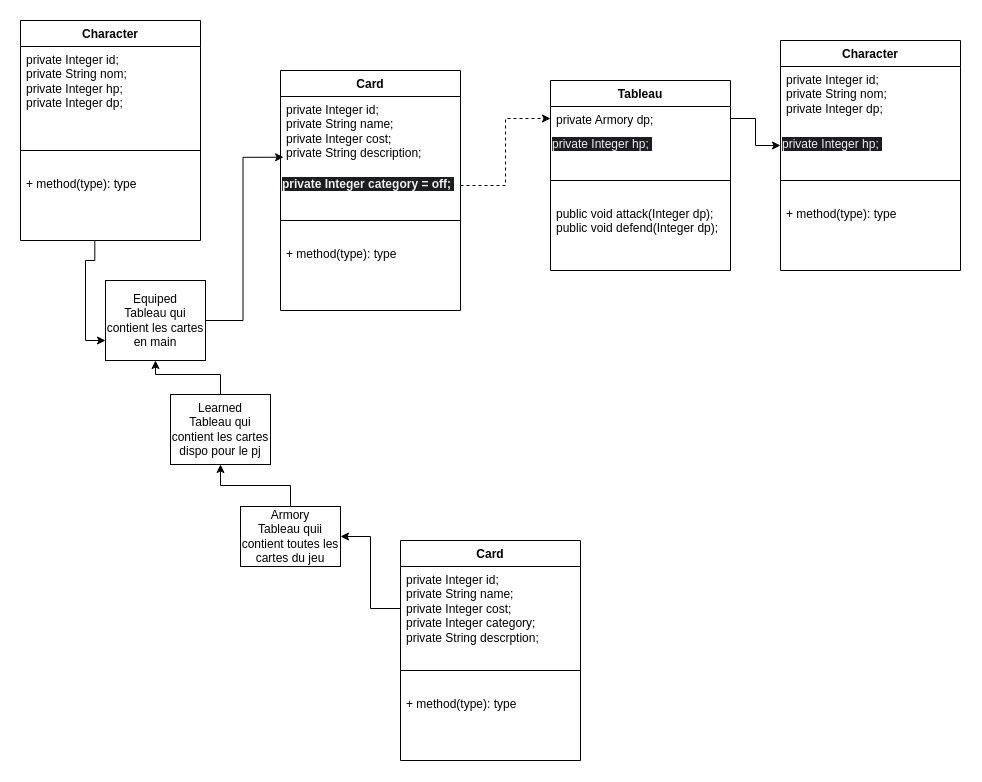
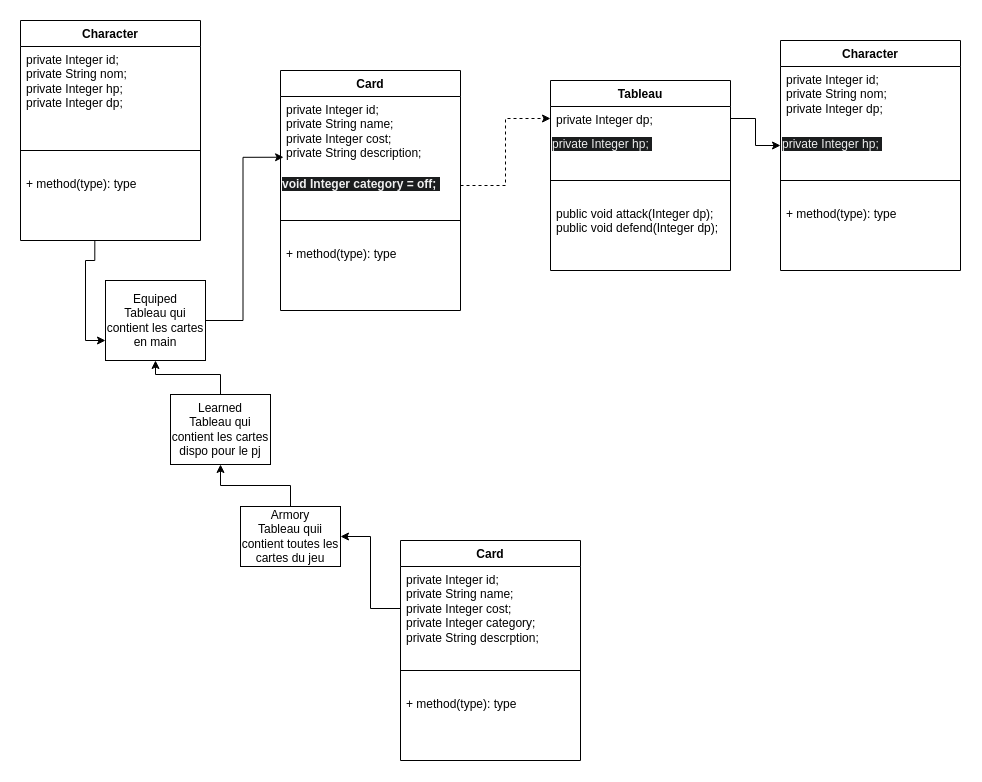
(611, 121) -> (614, 121)
(372, 192) -> (367, 185)
